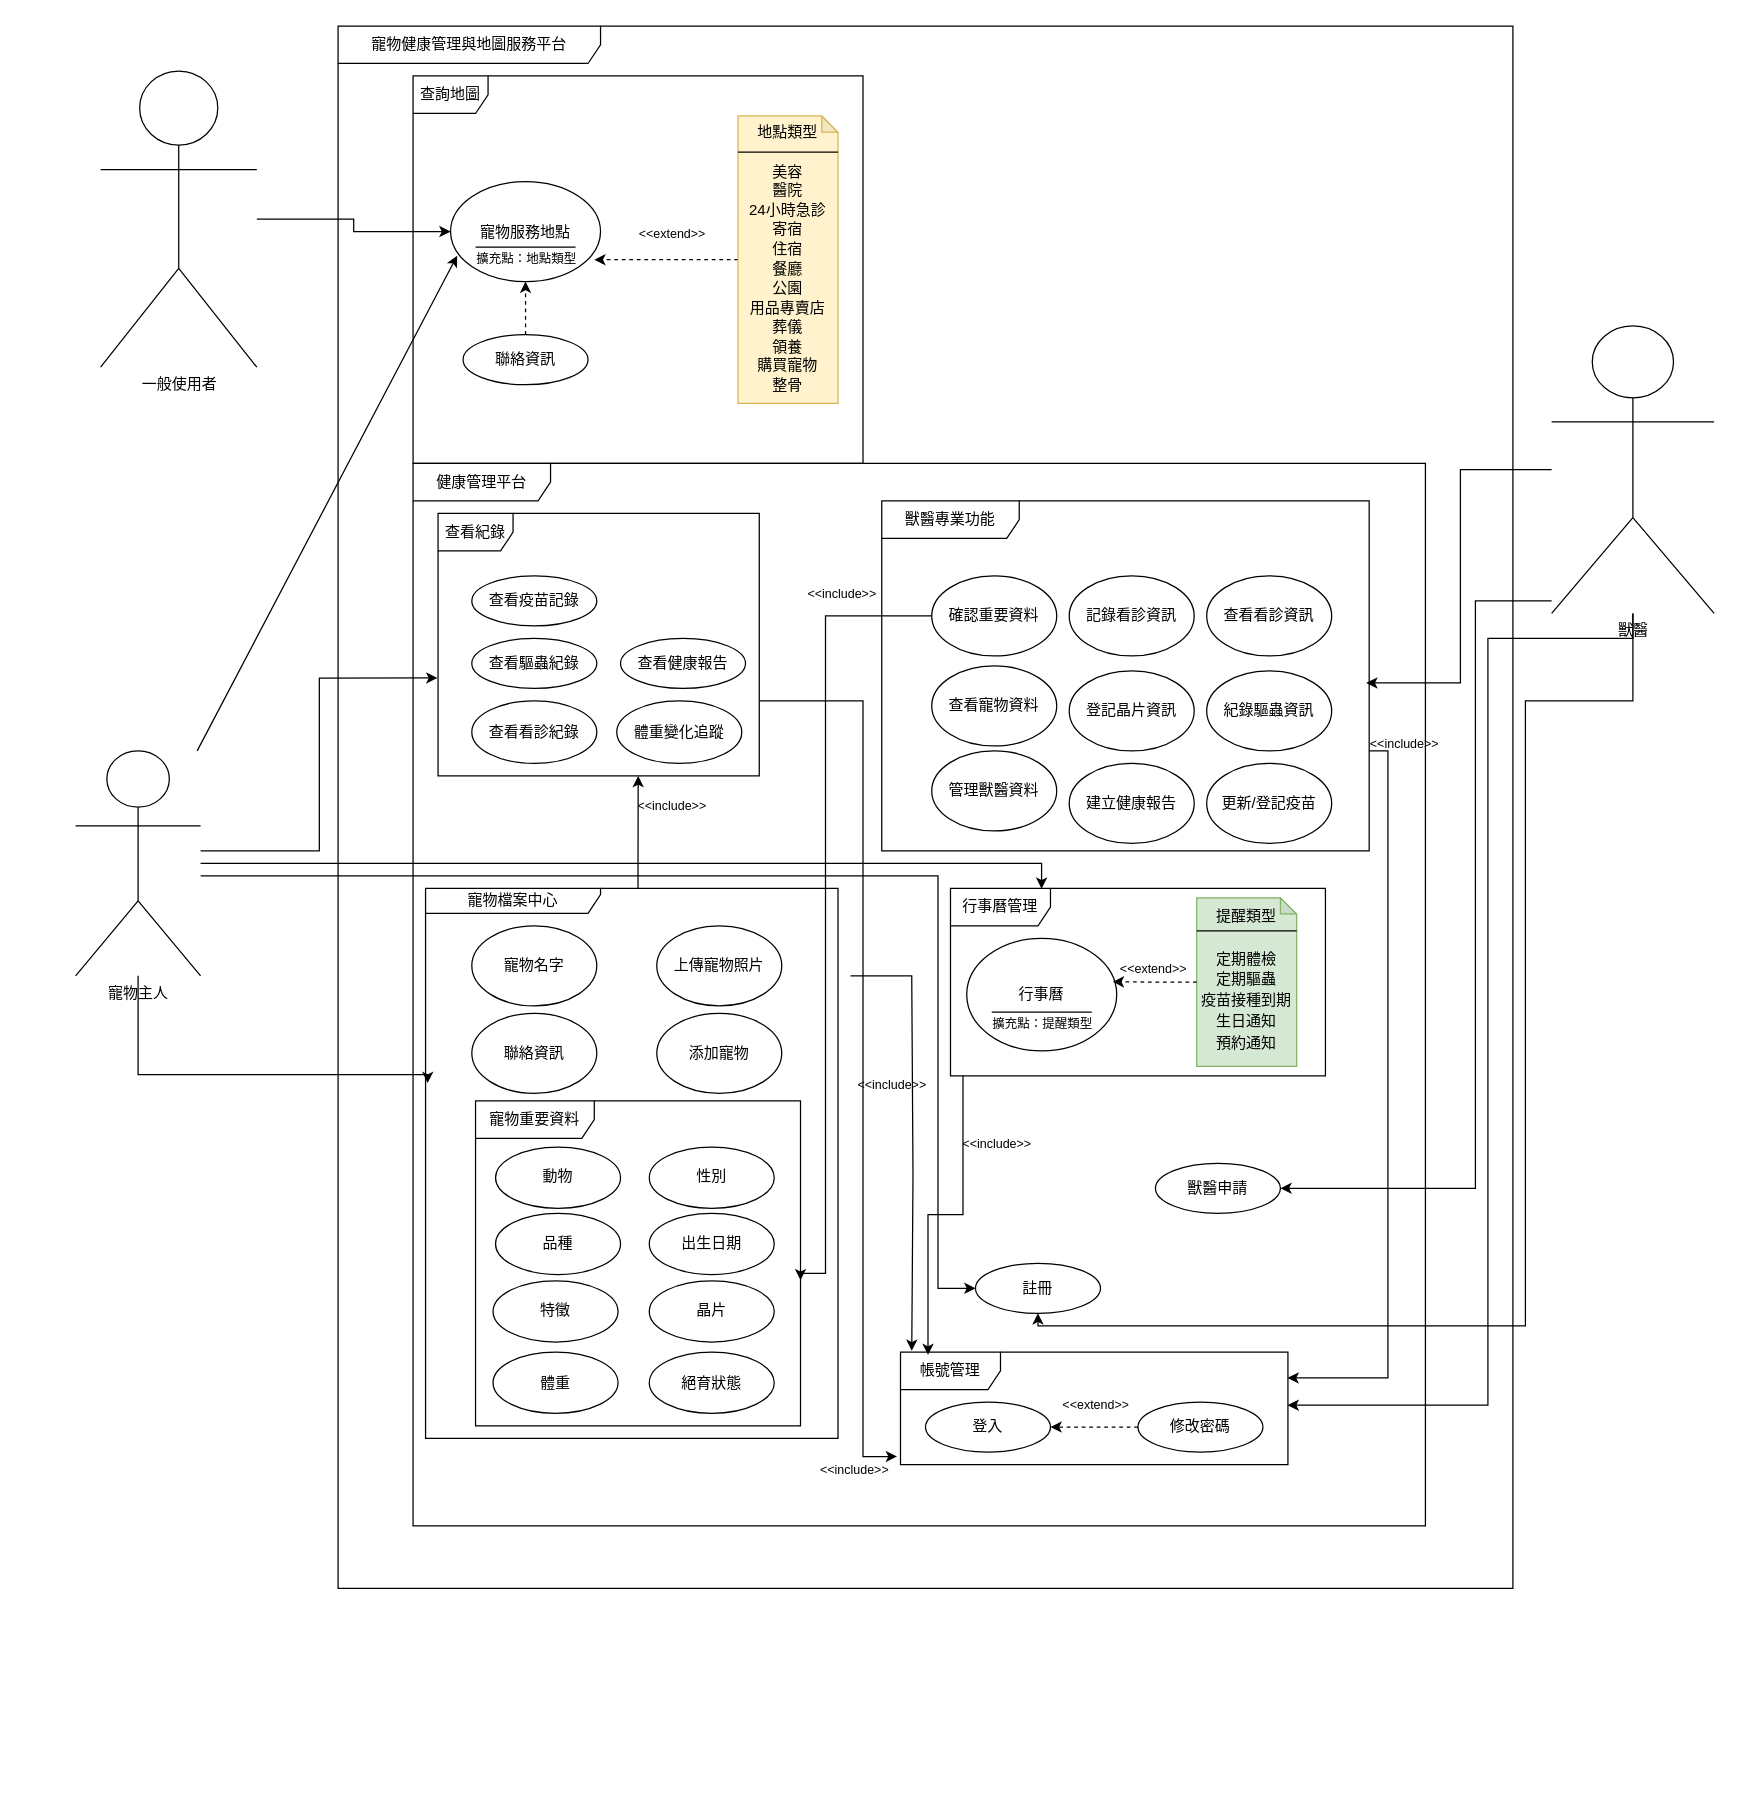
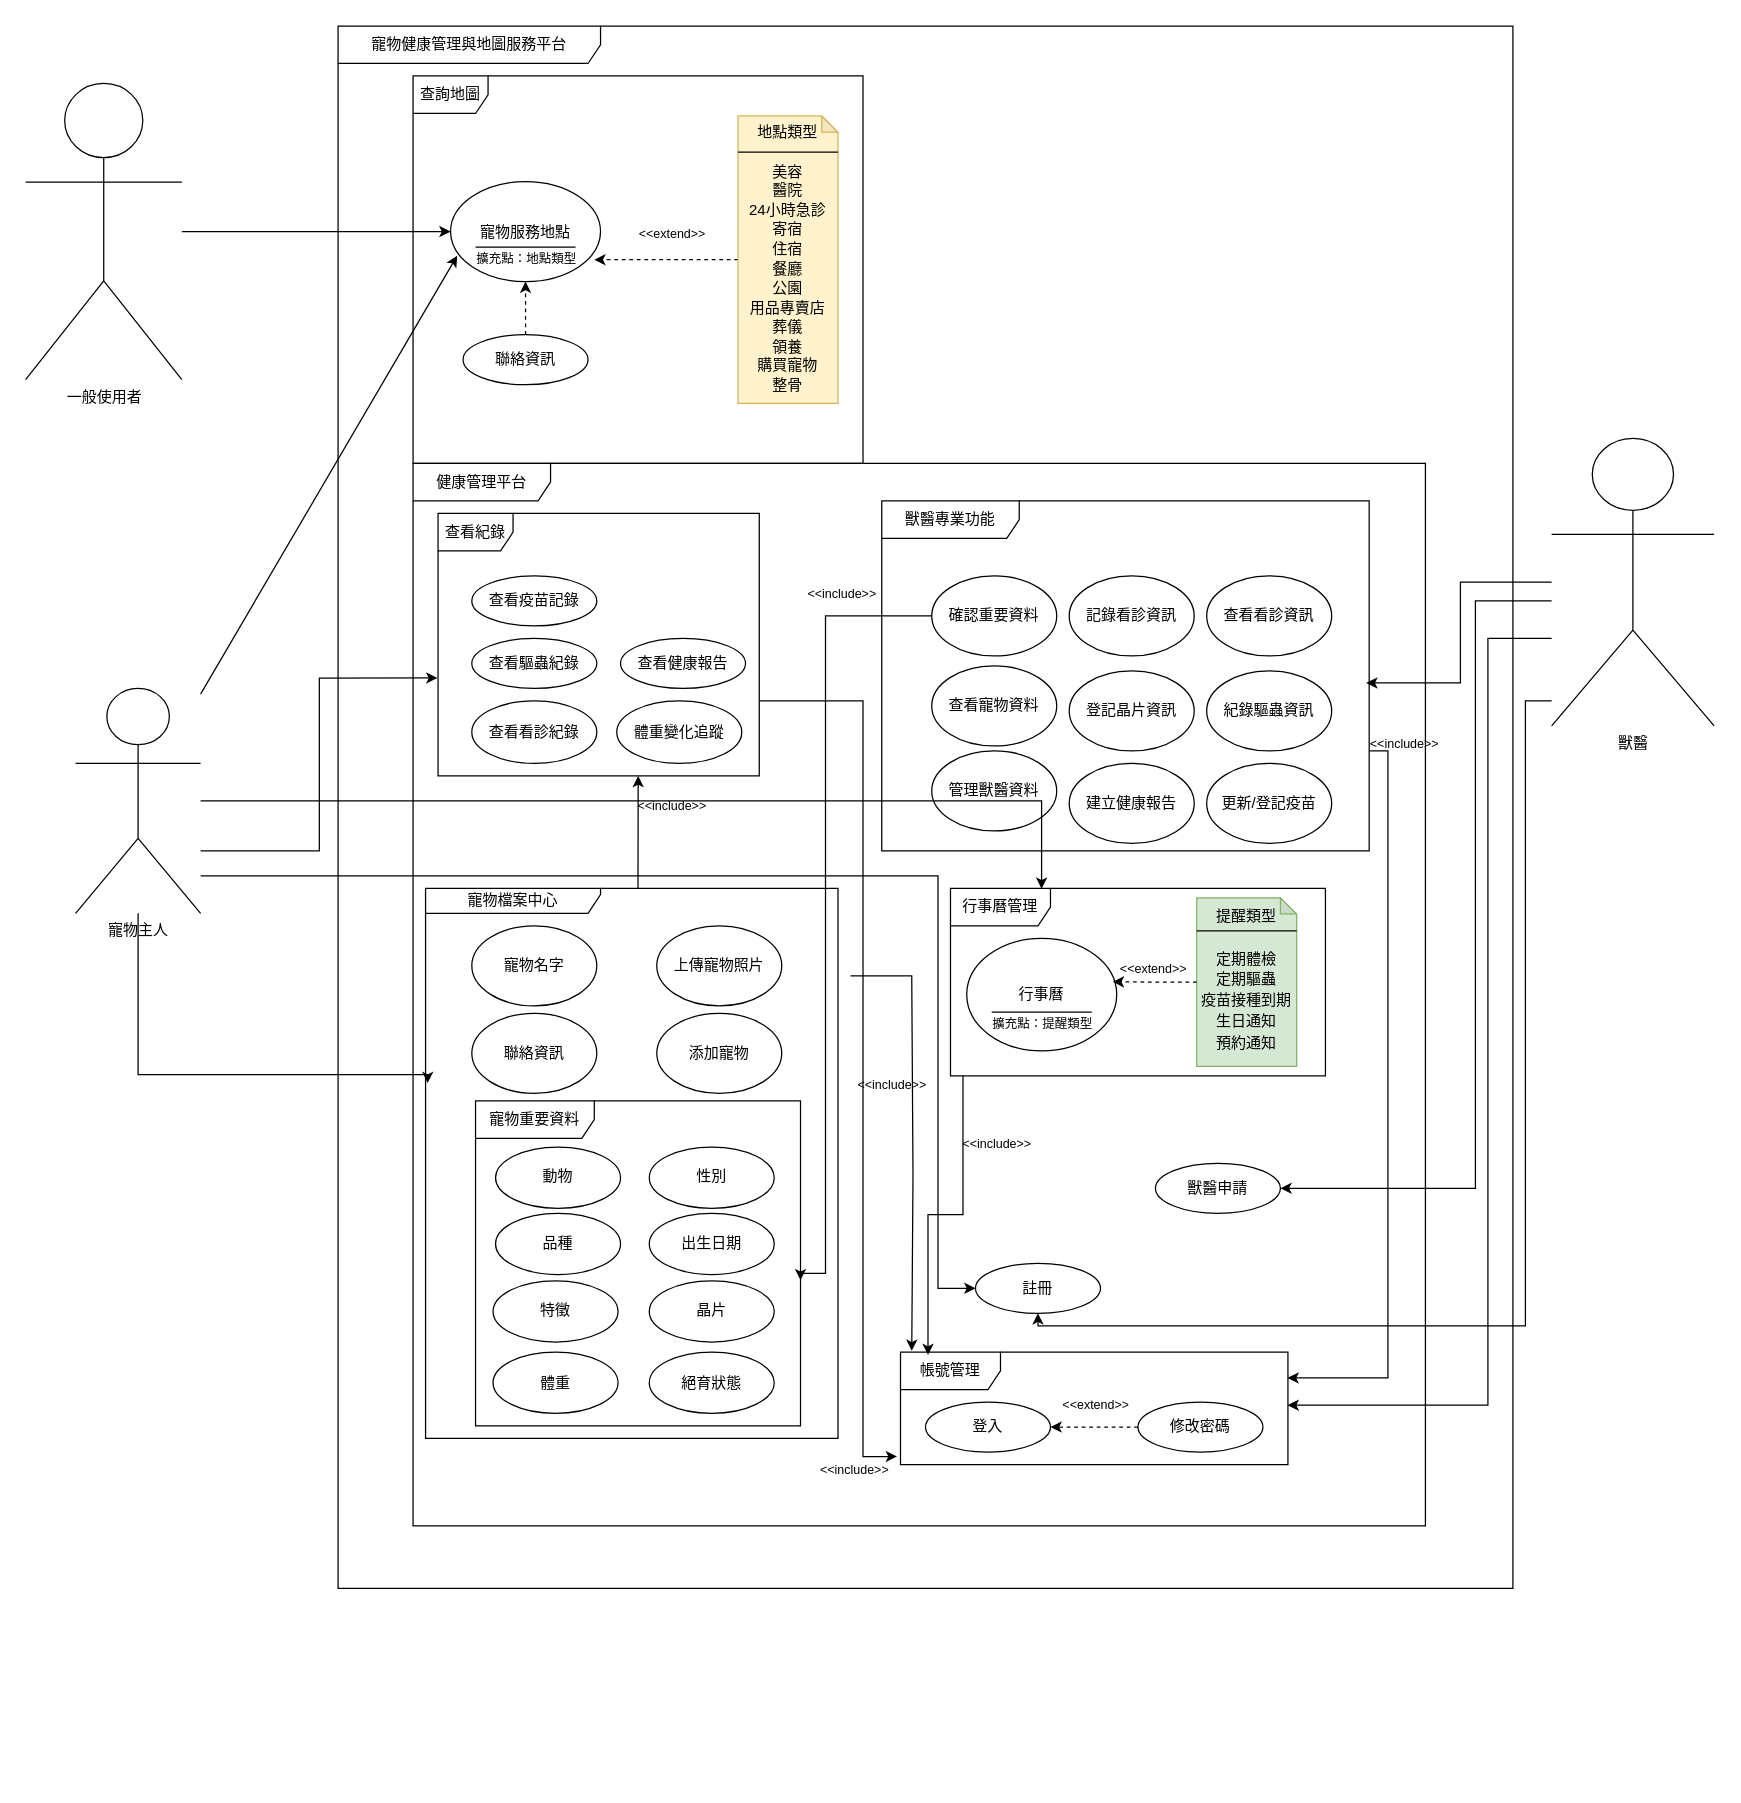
(179, 219) -> (104, 231)
(1633, 469) -> (1633, 582)
(138, 863) -> (138, 801)
